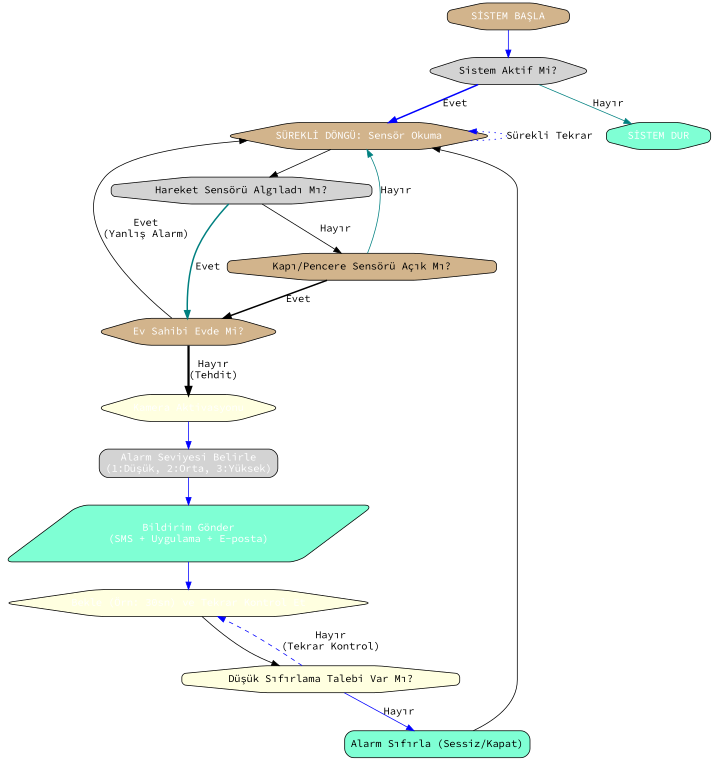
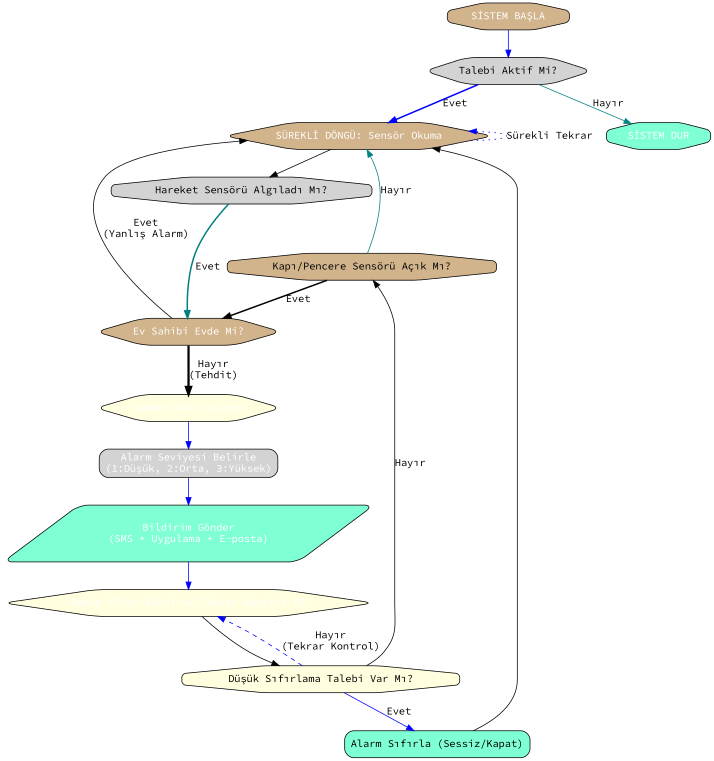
(508, 71) -> (508, 71)
(299, 227) -> (395, 480)
(399, 712) -> (399, 712)
